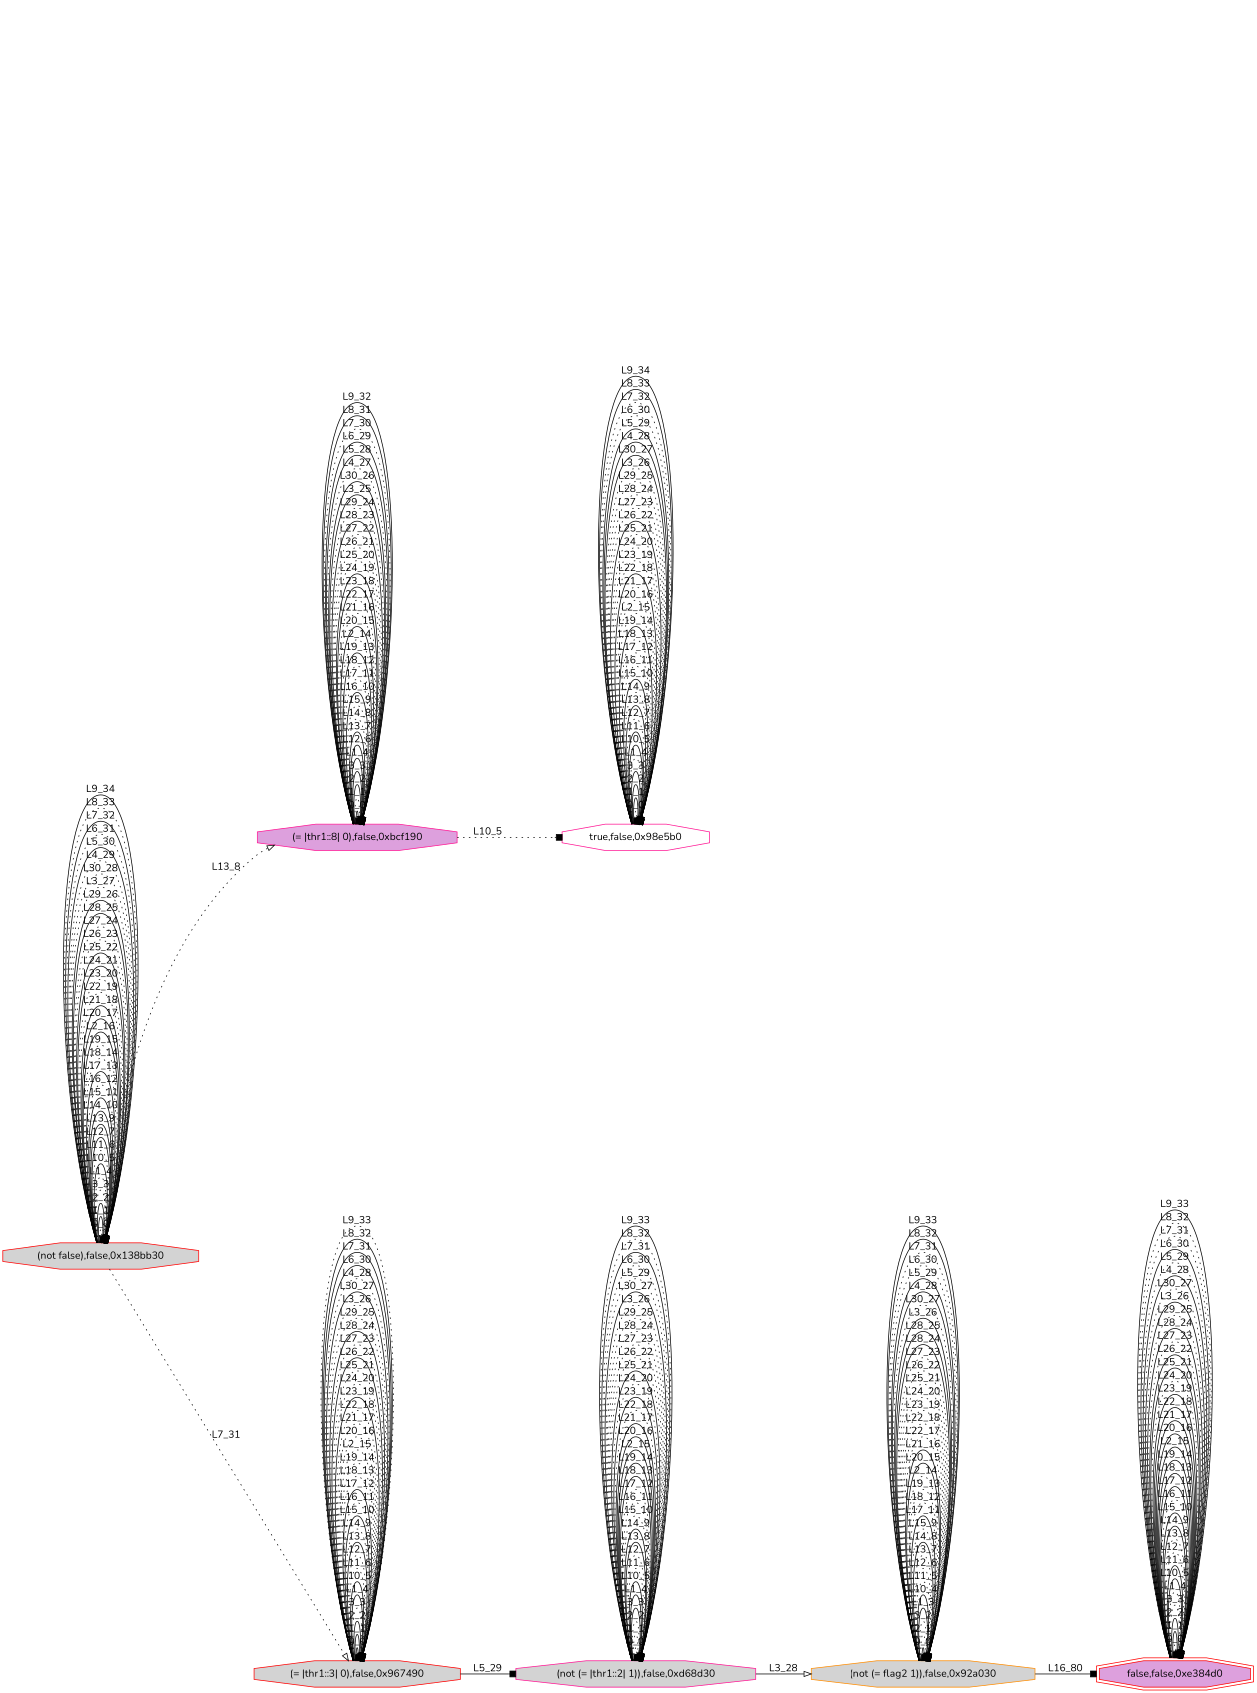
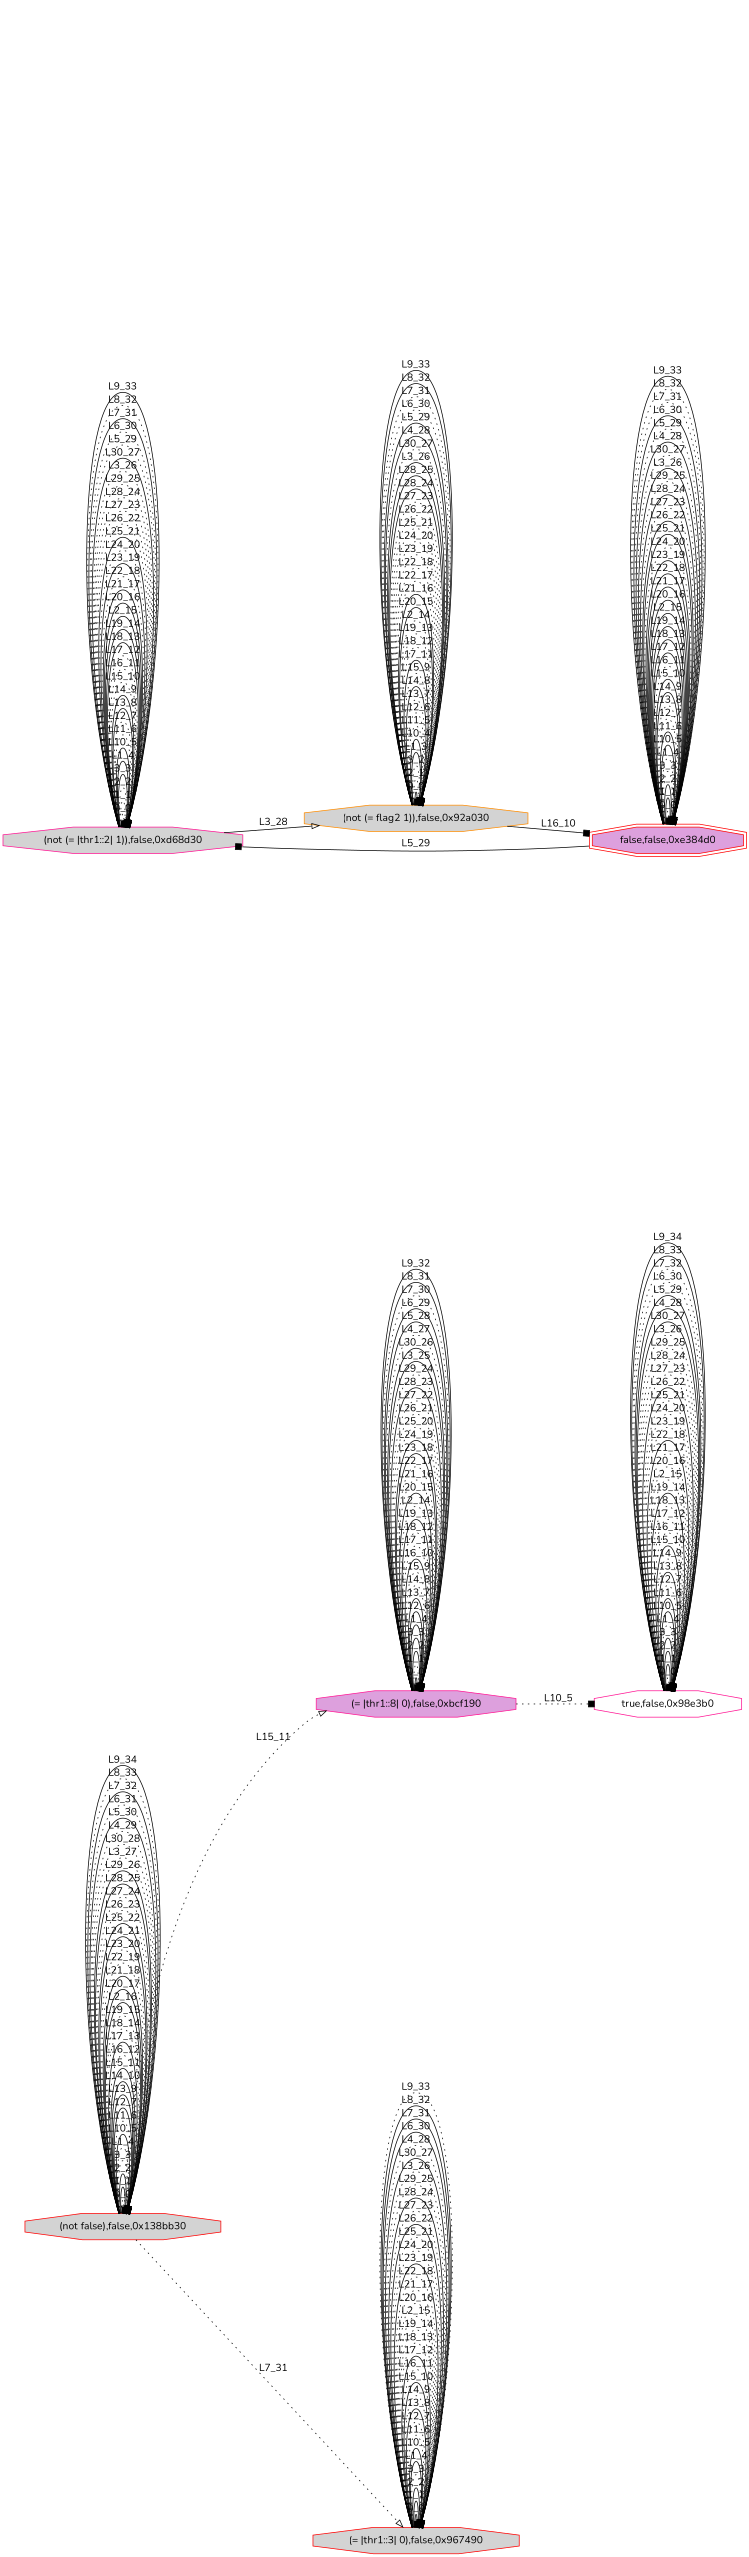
(636, 837) -> (668, 1704)
(226, 867) -> (274, 1737)
(1066, 1668) -> (559, 824)
(484, 1674) -> (416, 851)
